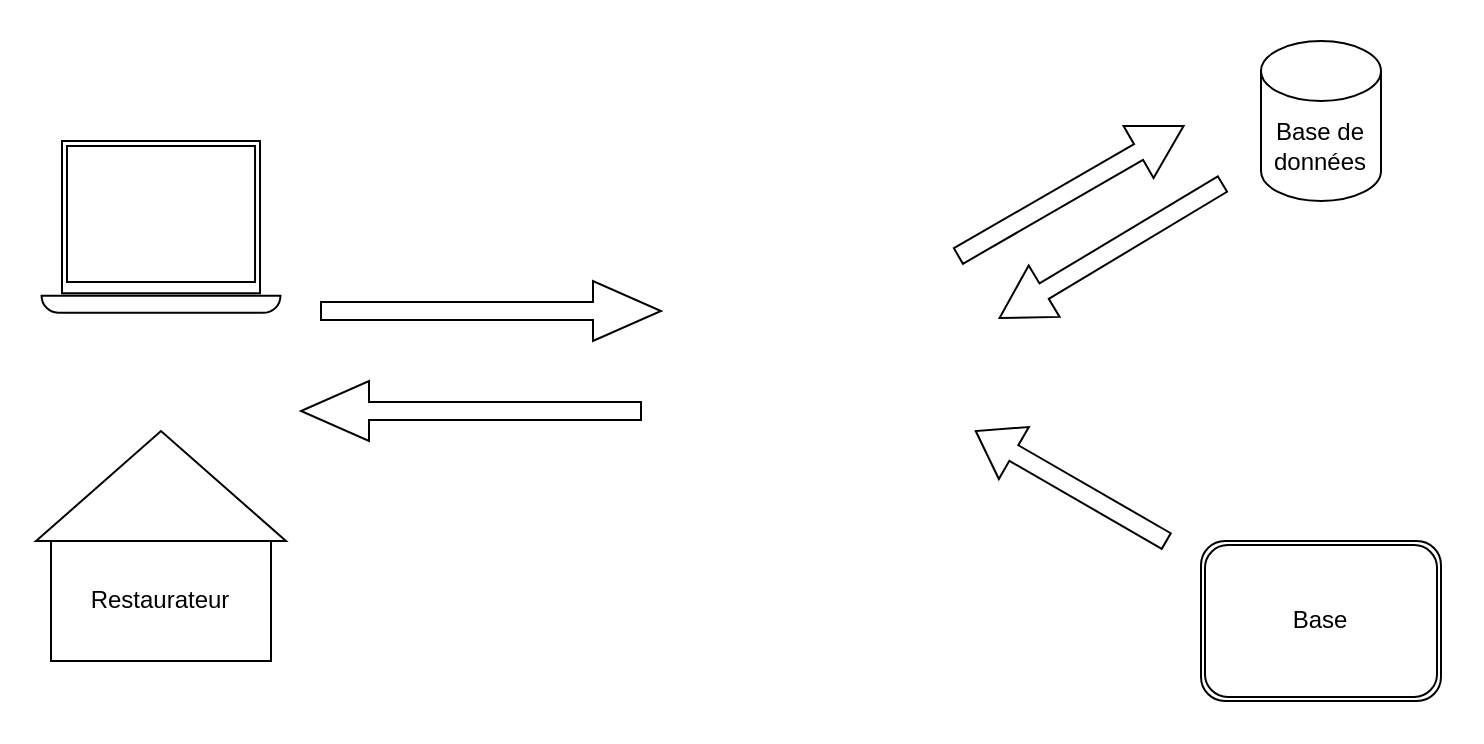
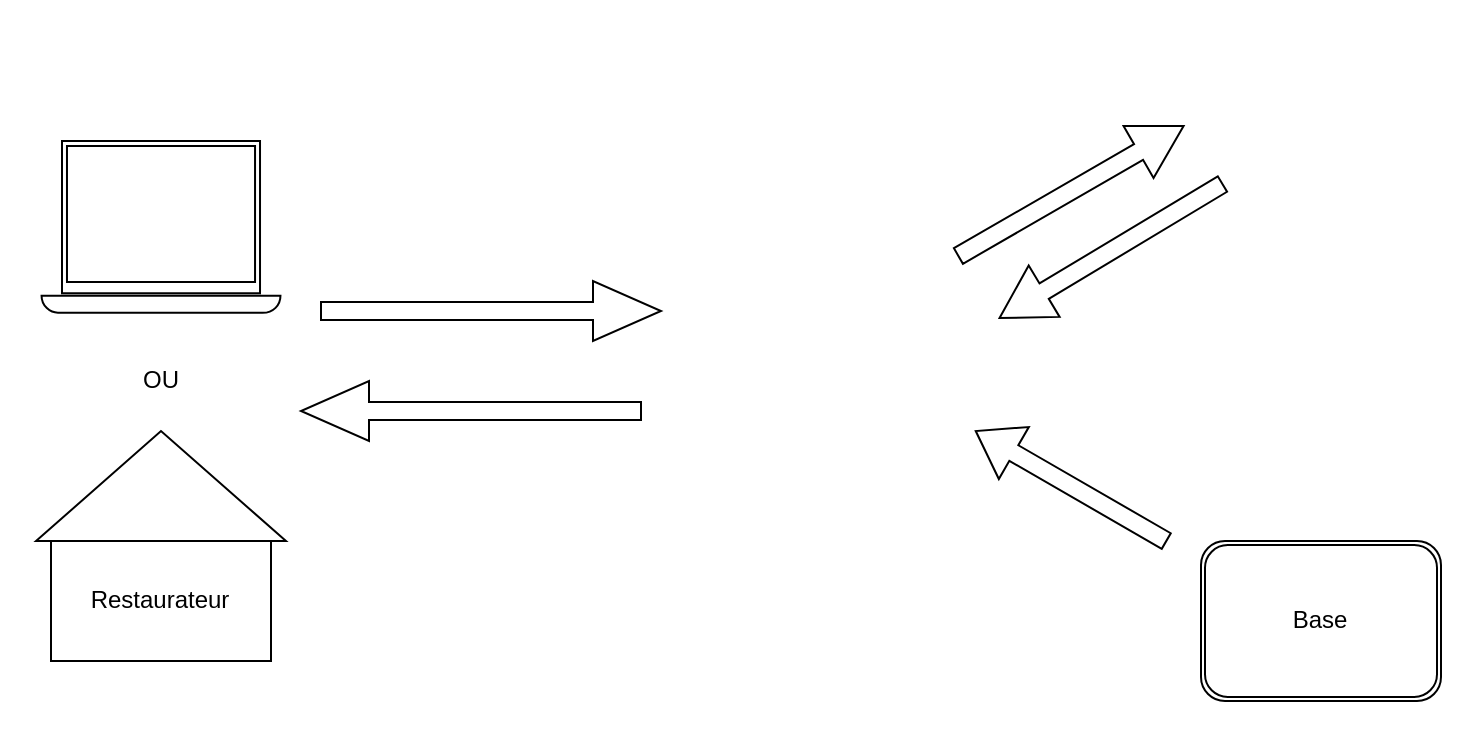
(1321, 121) -> none
none -> (161, 381)
